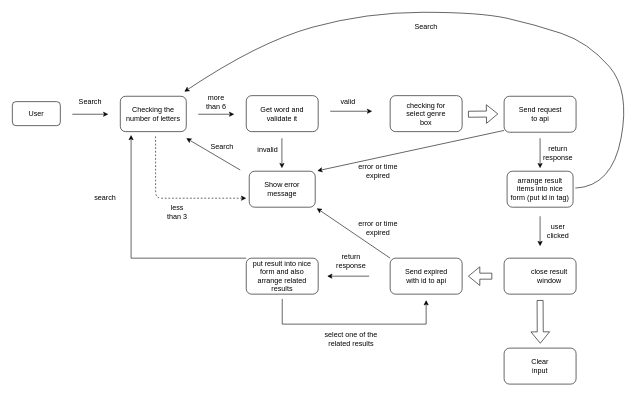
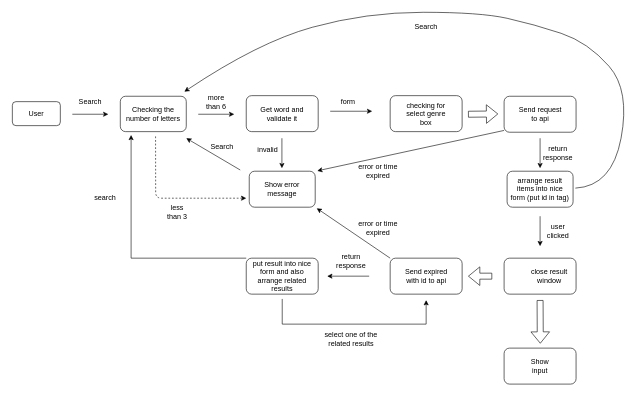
(348, 102) -> (348, 102)
(540, 366) -> (540, 366)
